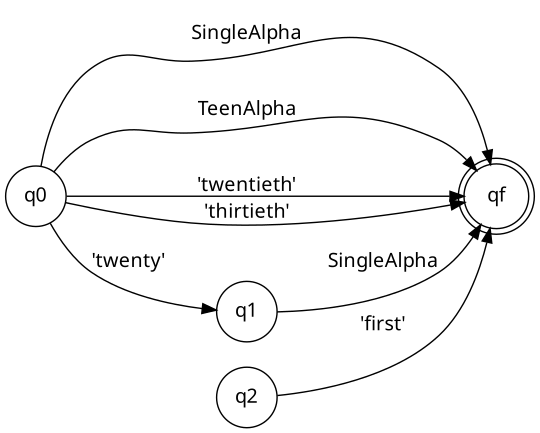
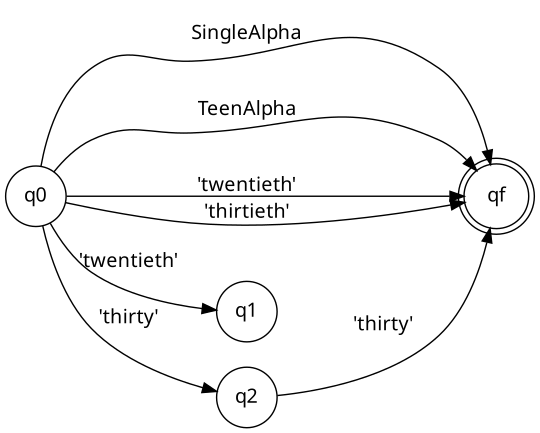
(129, 262) -> (129, 262)
(385, 296) -> none
(383, 325) -> (383, 325)
none -> (96, 333)
